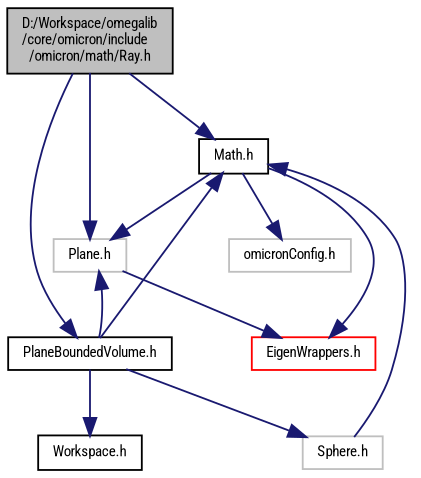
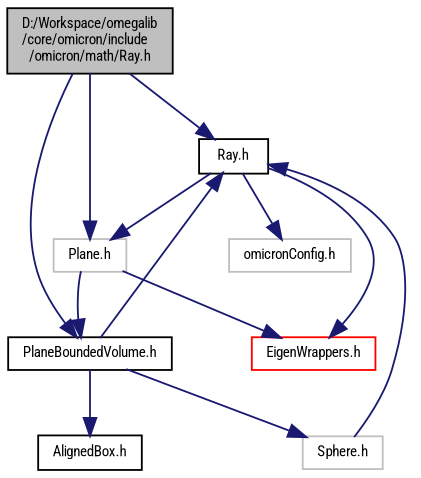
(234, 156) -> (234, 156)
(102, 314) -> (78, 295)
(90, 453) -> (90, 453)
